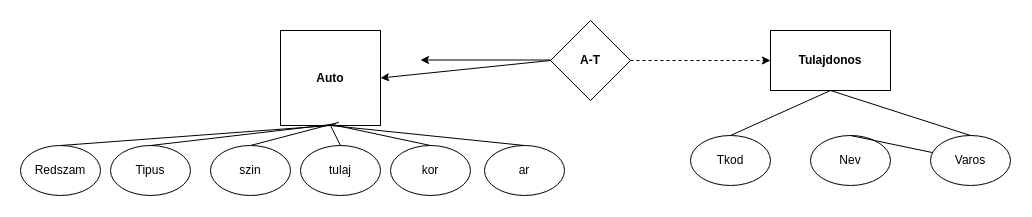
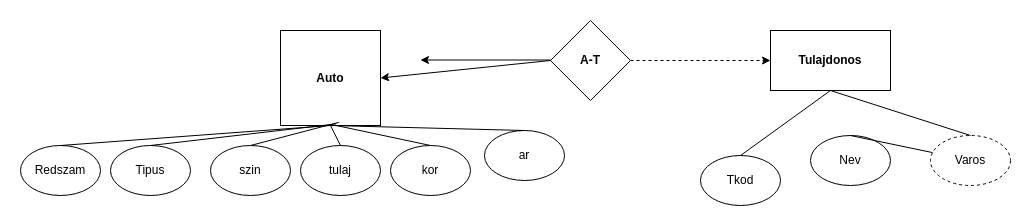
(731, 161) -> (741, 181)
(971, 161) -> (971, 161)
(525, 171) -> (525, 156)
